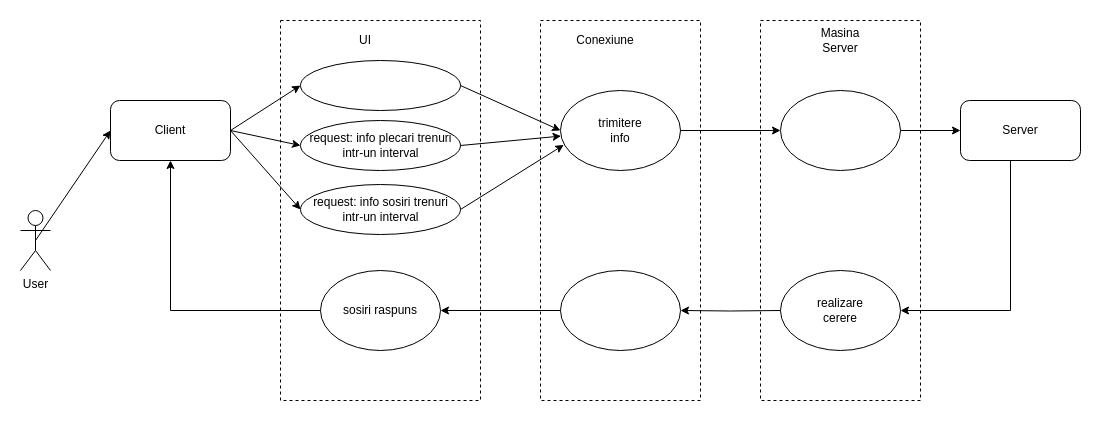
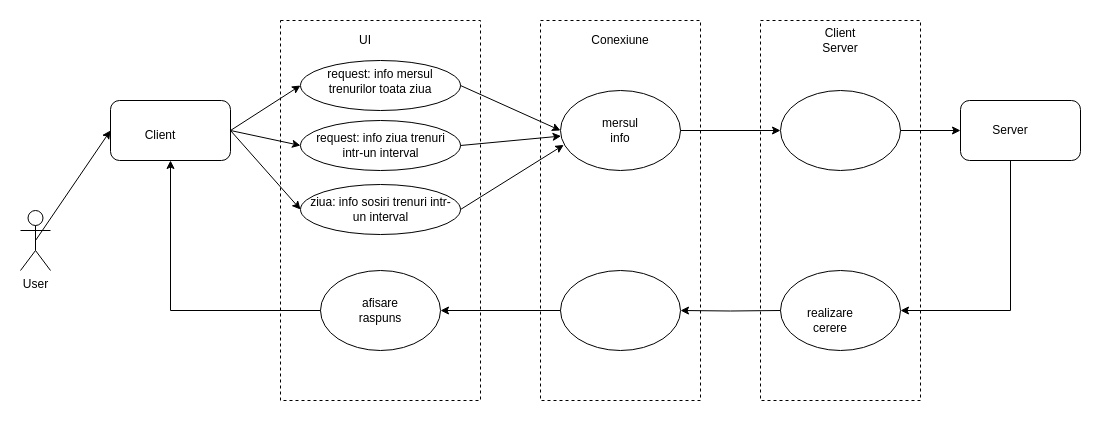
(606, 41) -> (621, 41)
(841, 41) -> (841, 41)
none -> (381, 82)
(171, 131) -> (161, 136)
(621, 131) -> (621, 131)
(1021, 131) -> (1011, 131)
(381, 146) -> (381, 146)
(381, 210) -> (381, 210)
(381, 311) -> (381, 311)
(841, 311) -> (831, 321)
